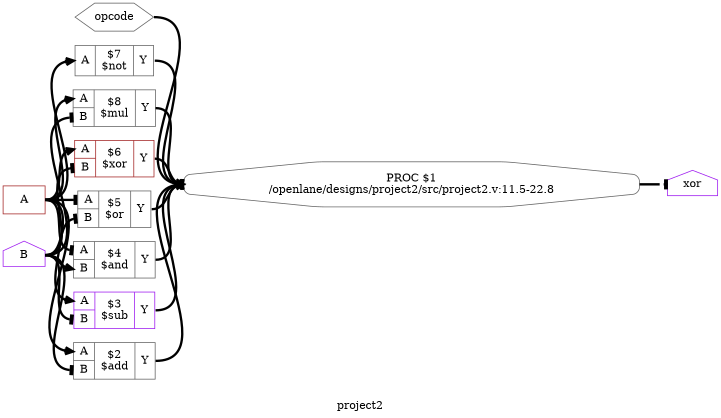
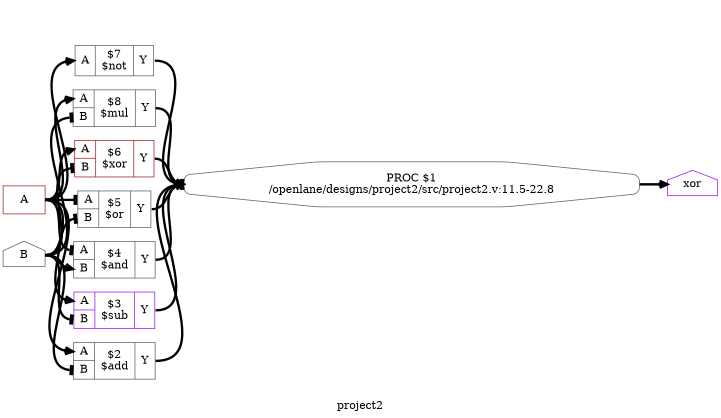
(114, 17) -> none
(650, 184) -> (650, 184)
(24, 255) -> (24, 255)
